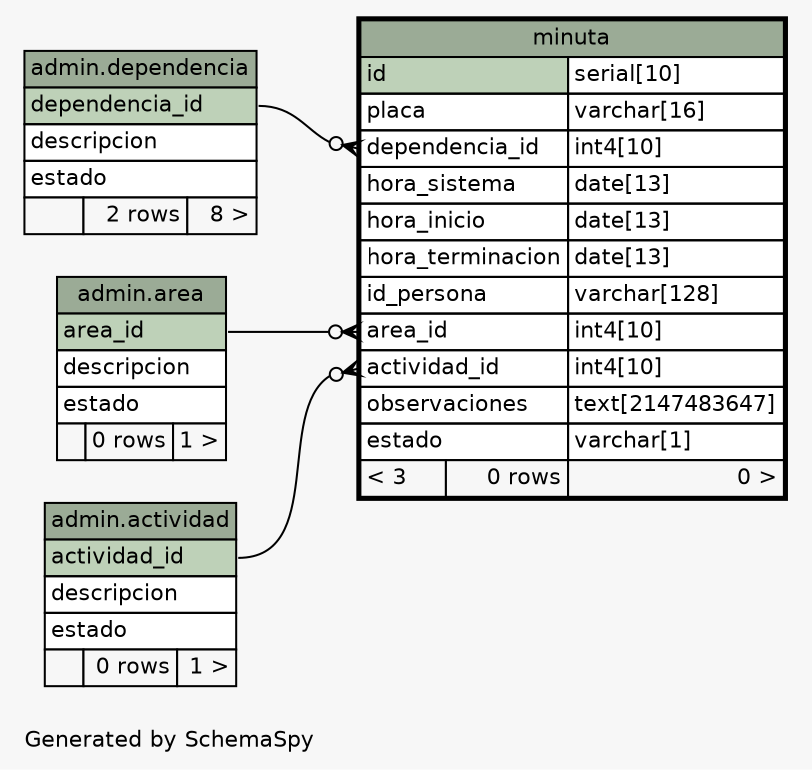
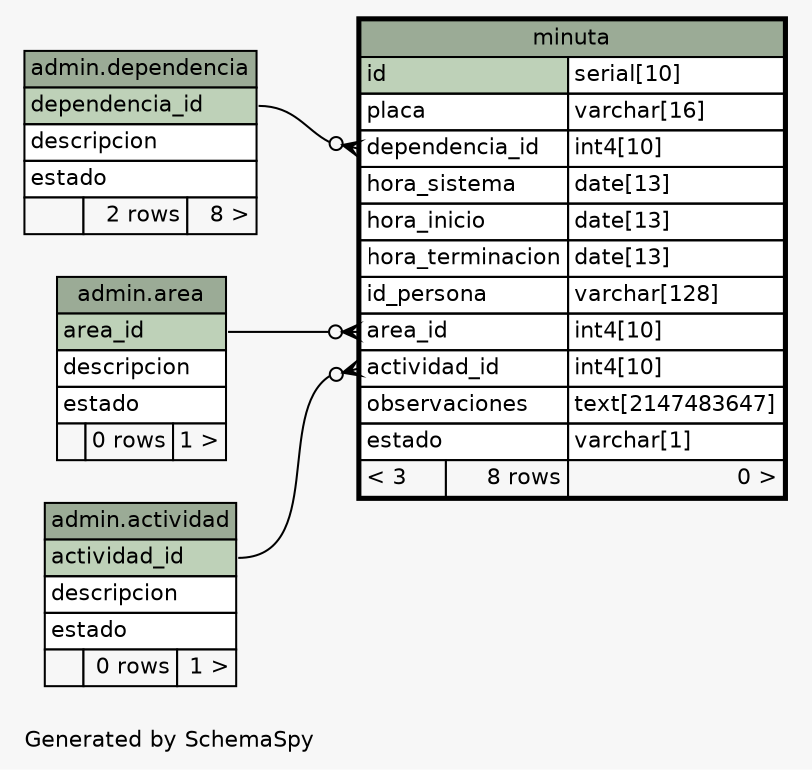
(524, 477) -> (524, 477)
